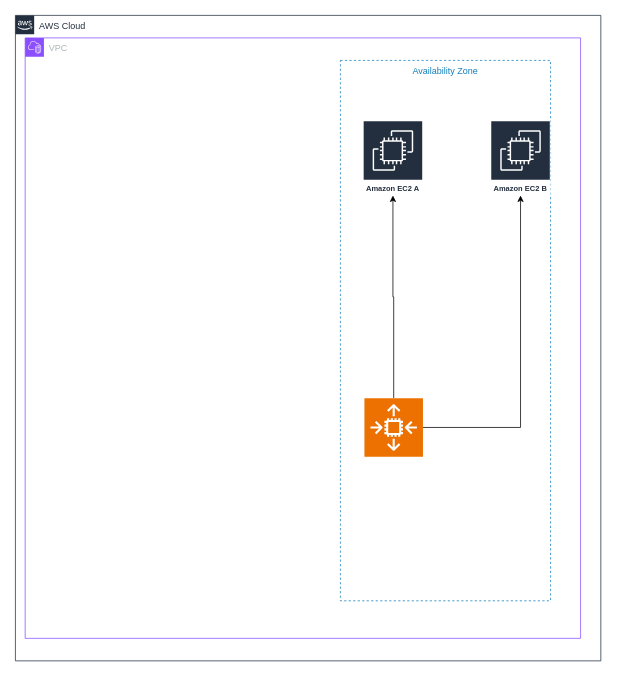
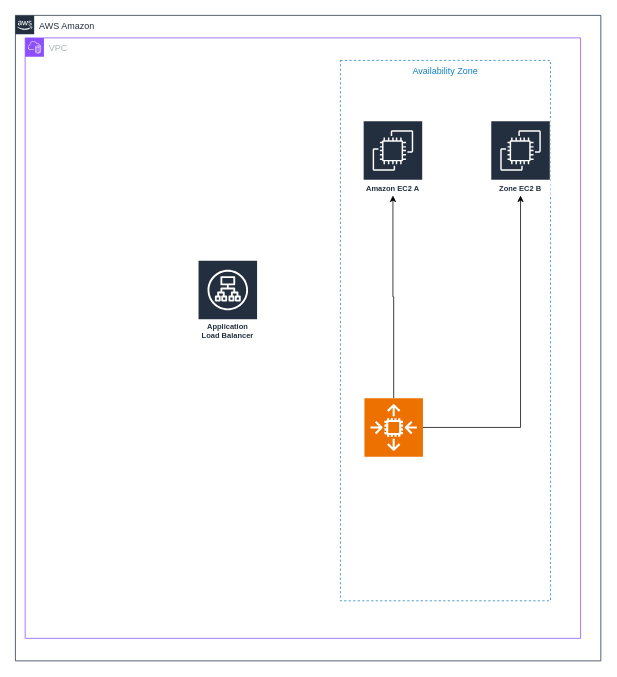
(60, 26) -> (63, 26)
(520, 188) -> (520, 188)
none -> (228, 301)
